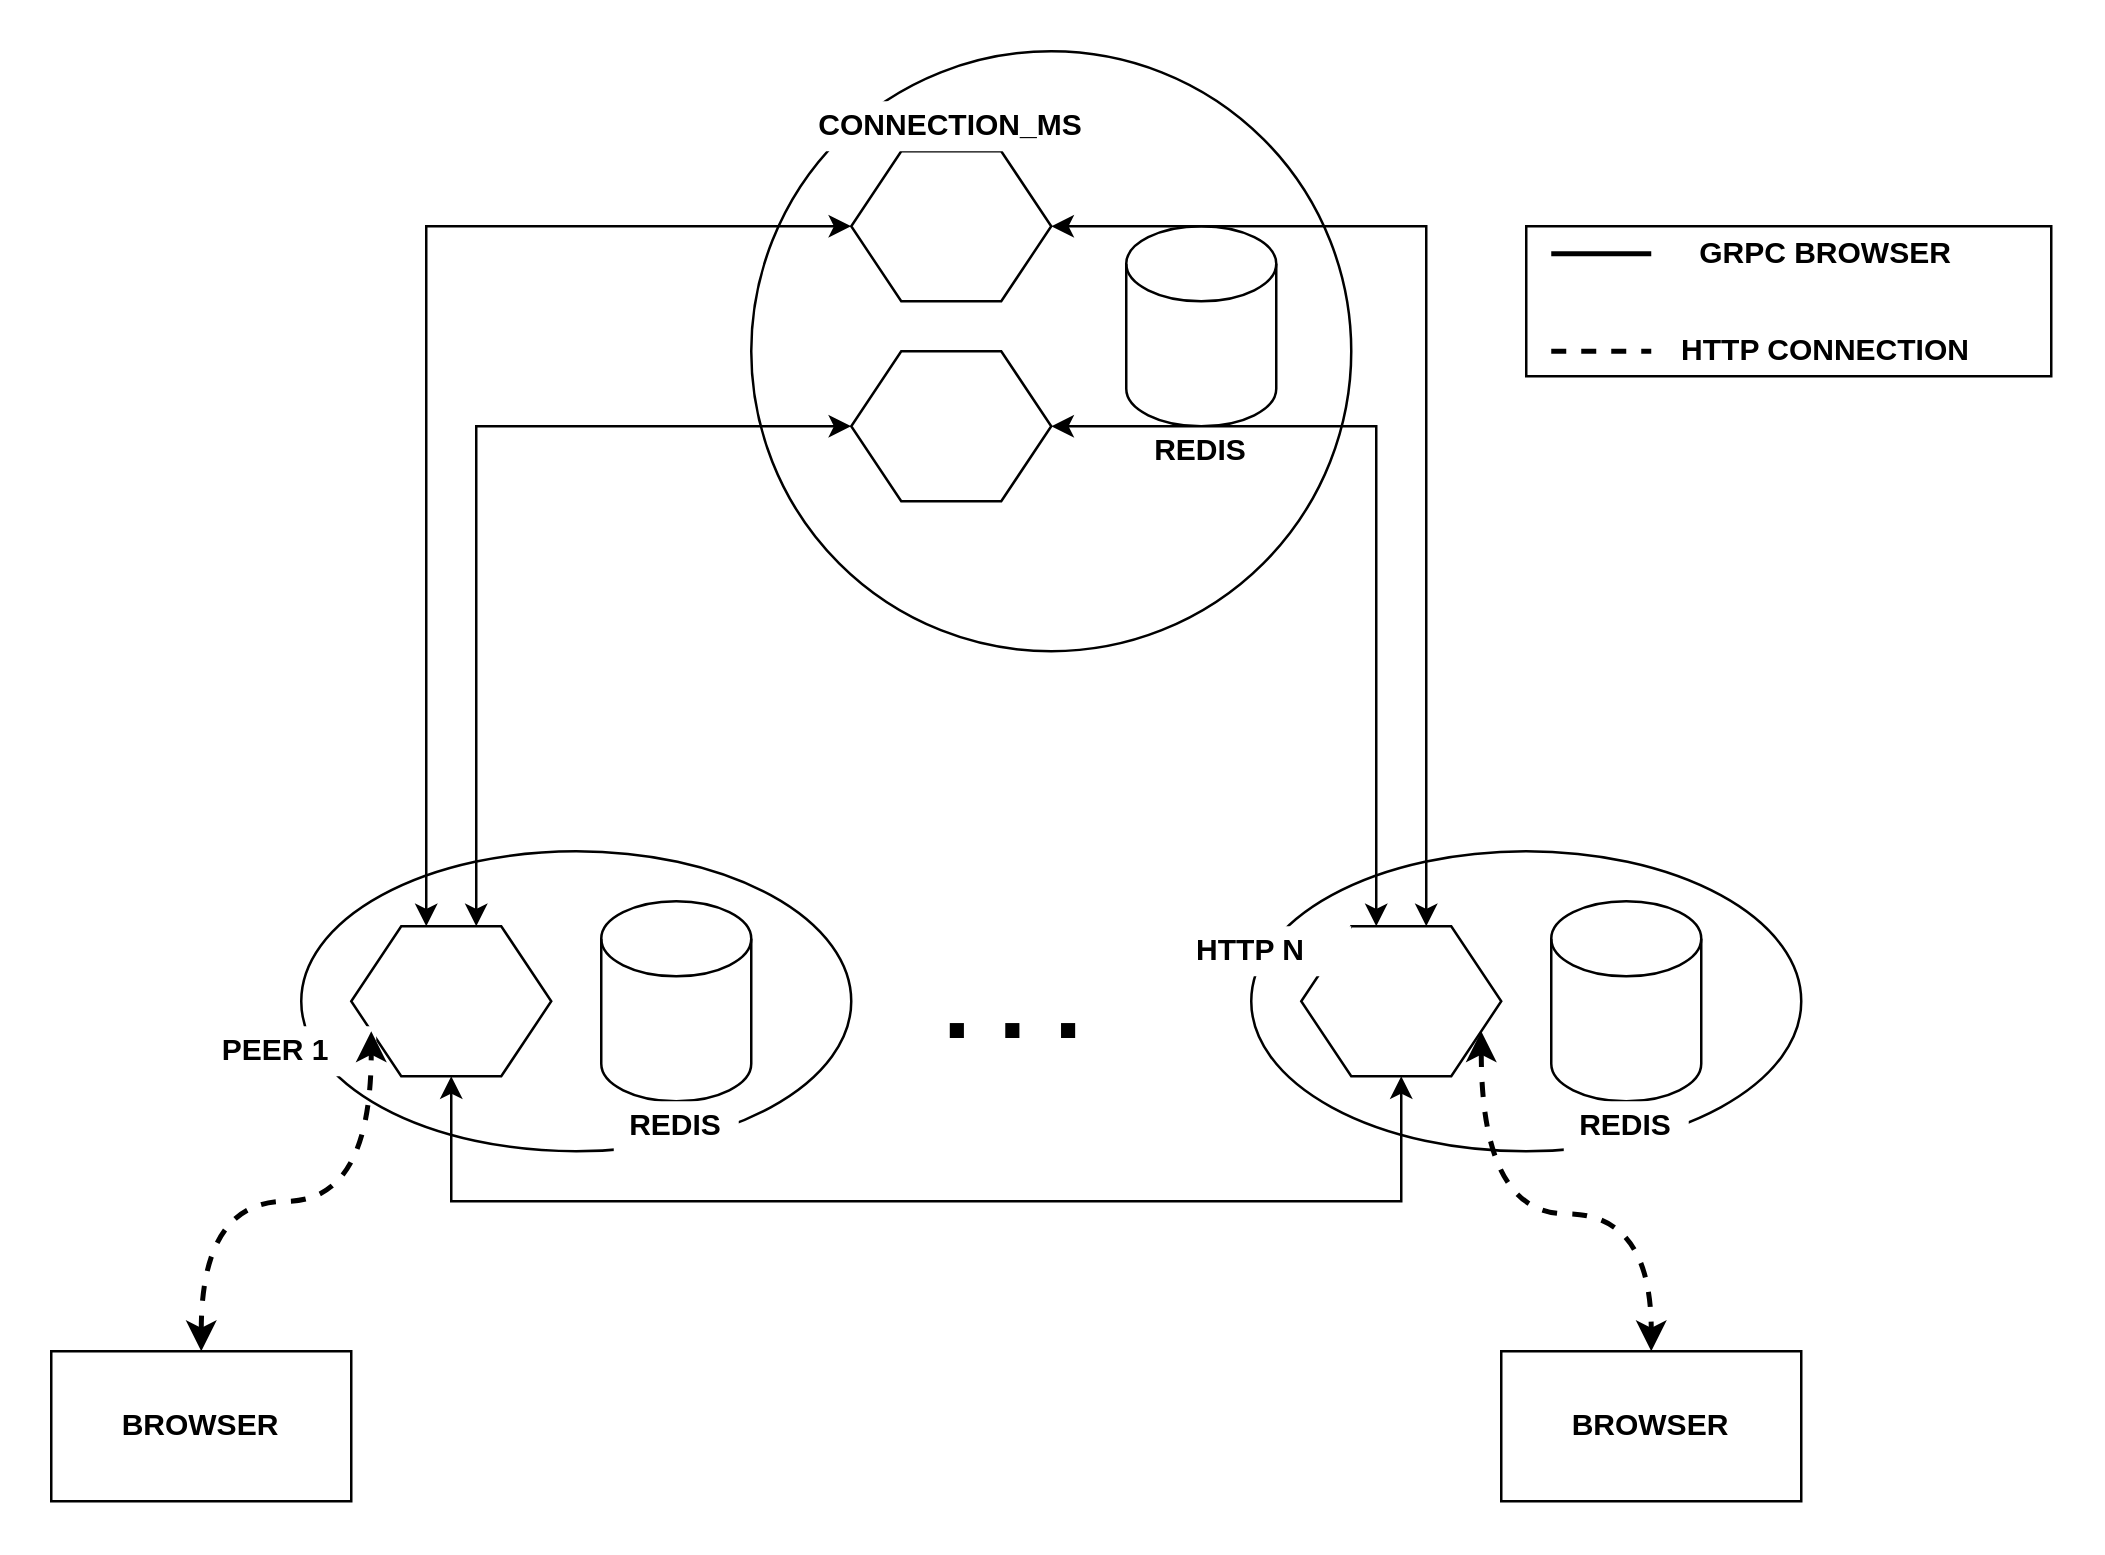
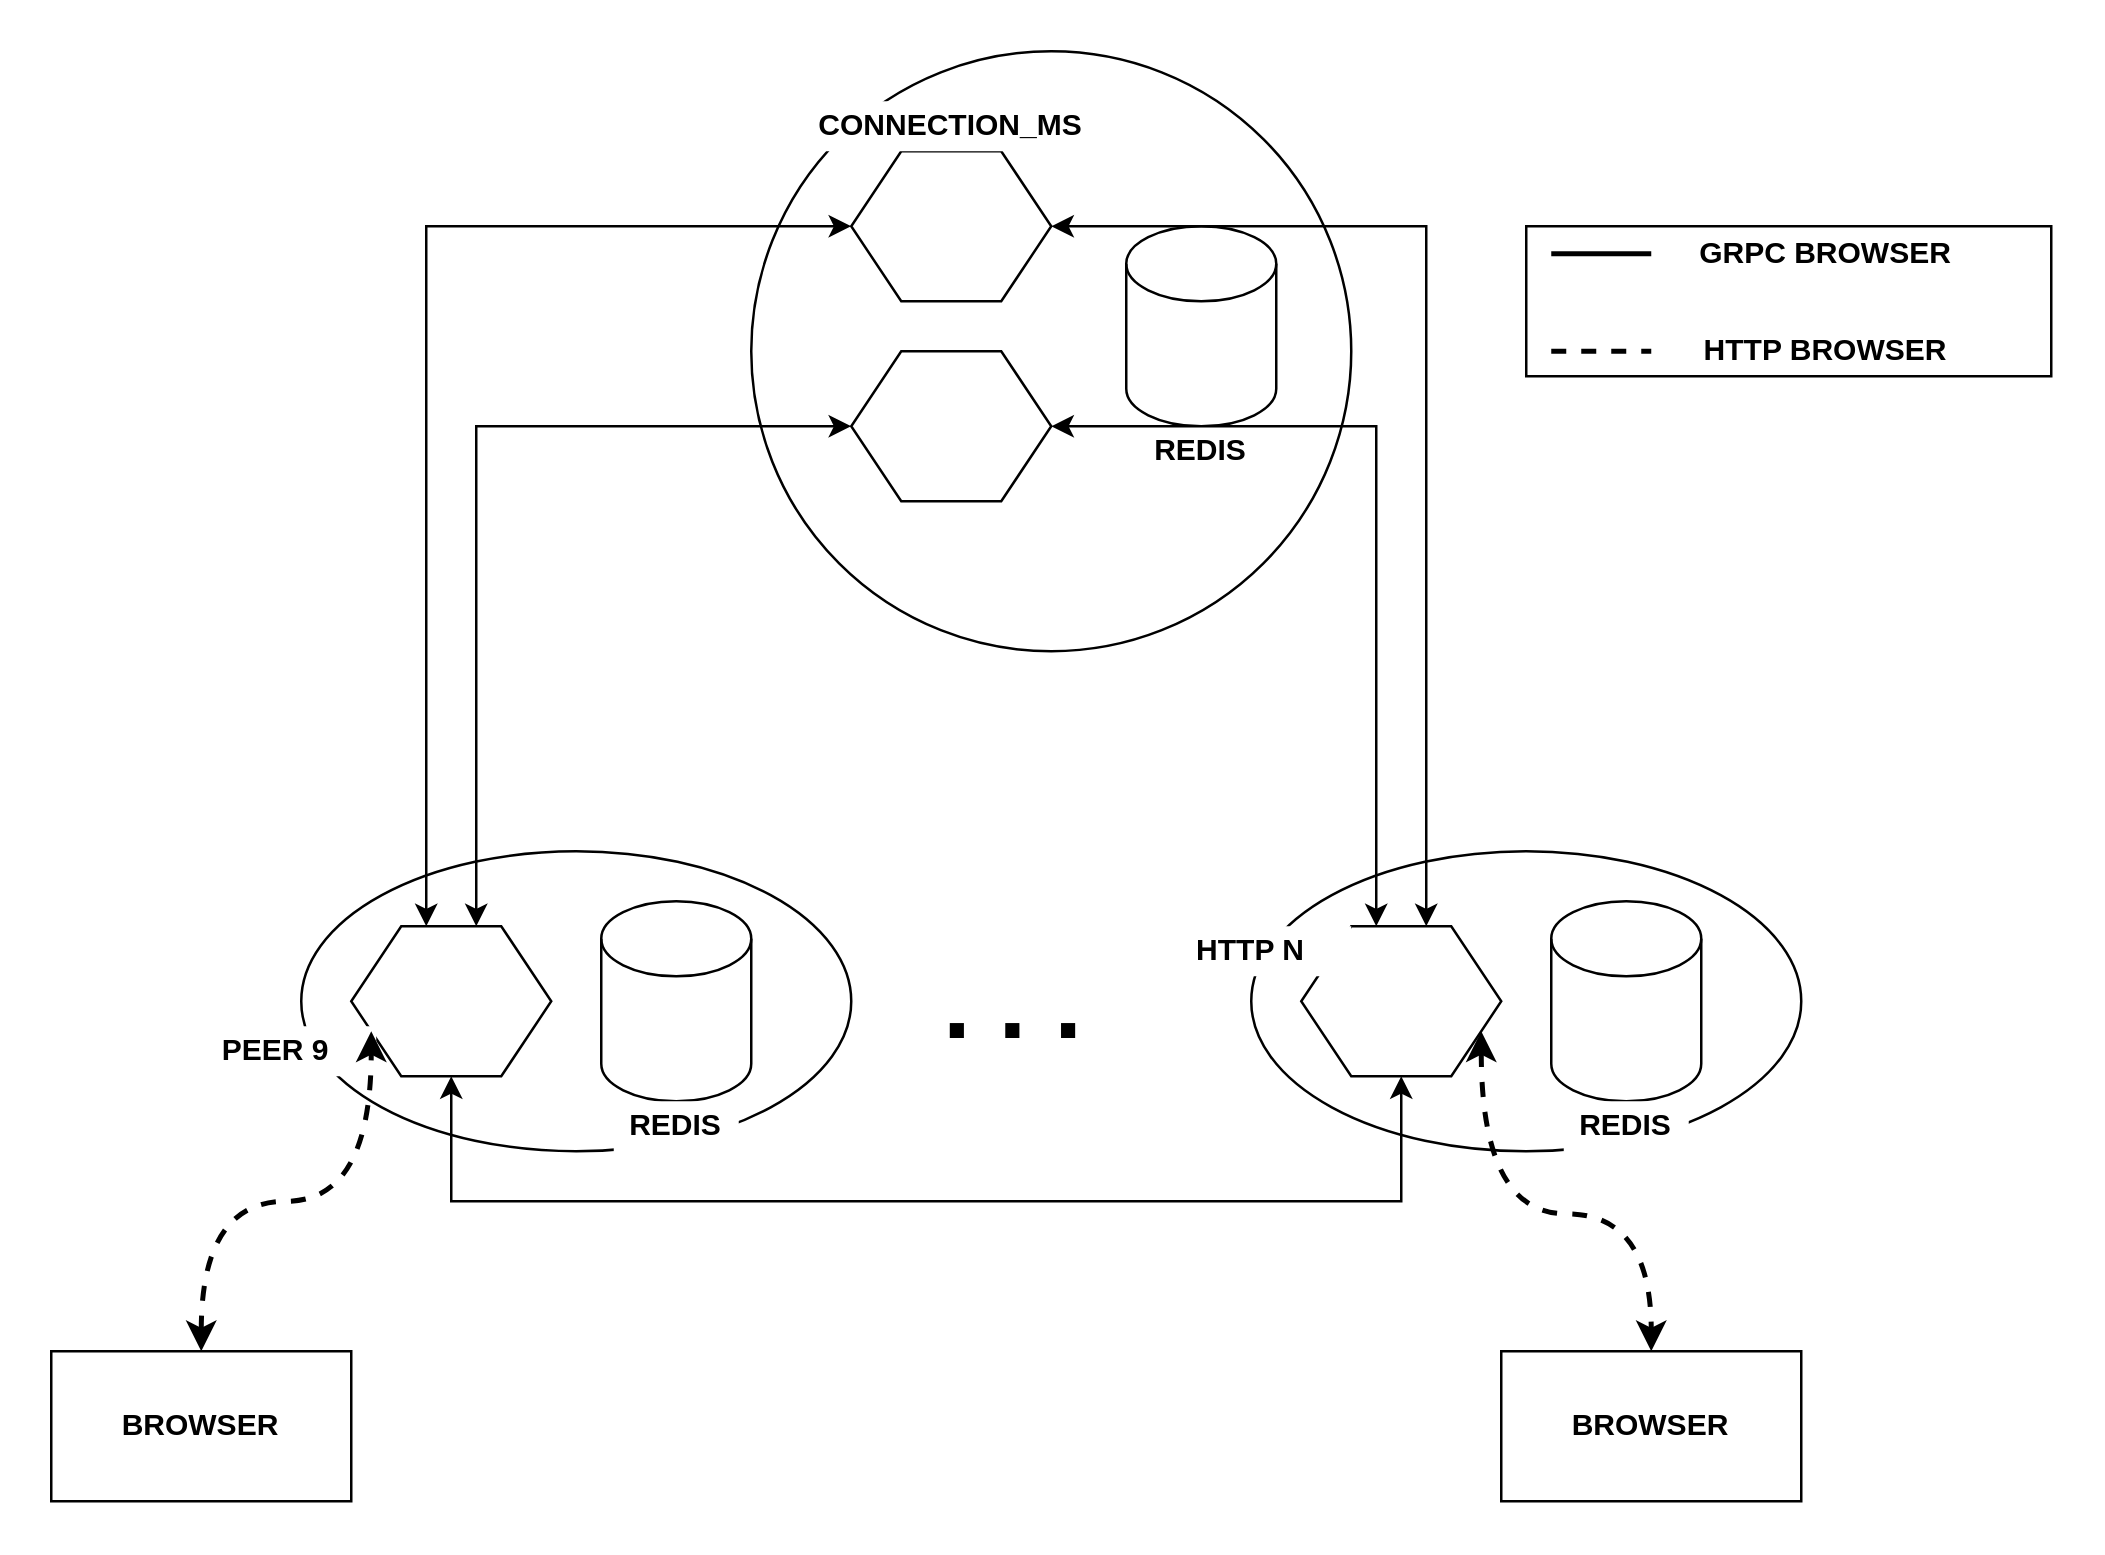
(1826, 351) -> (1826, 351)
(276, 1051) -> (276, 1051)
